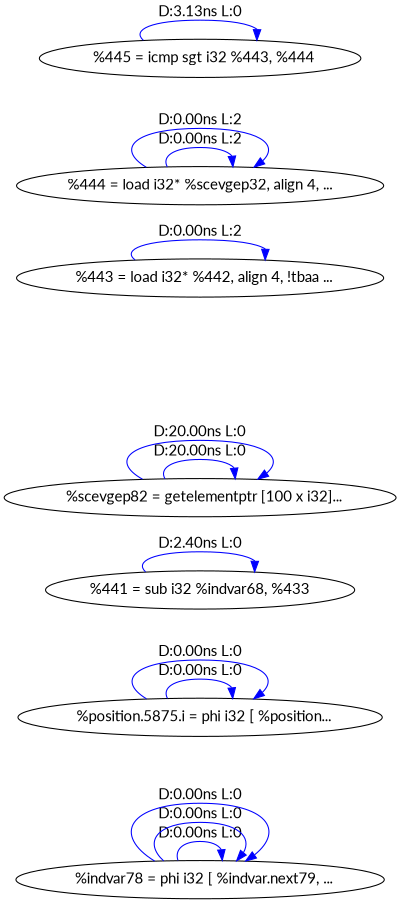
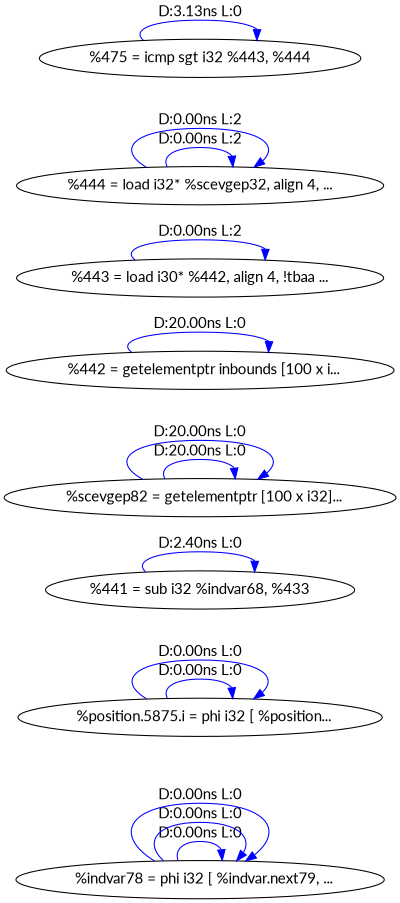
(200, 58) -> (200, 58)
(200, 278) -> (200, 278)
none -> (200, 370)
